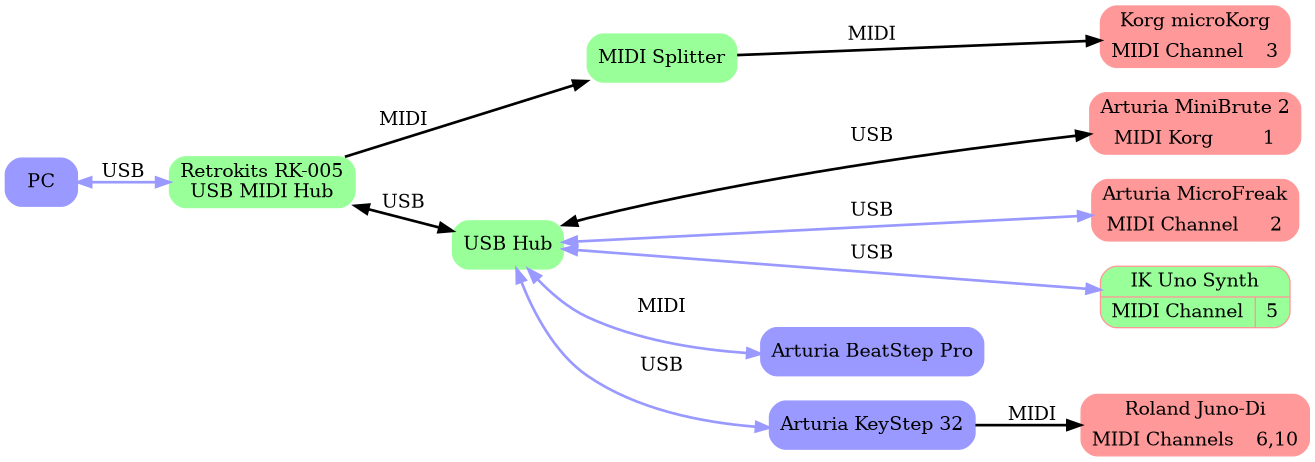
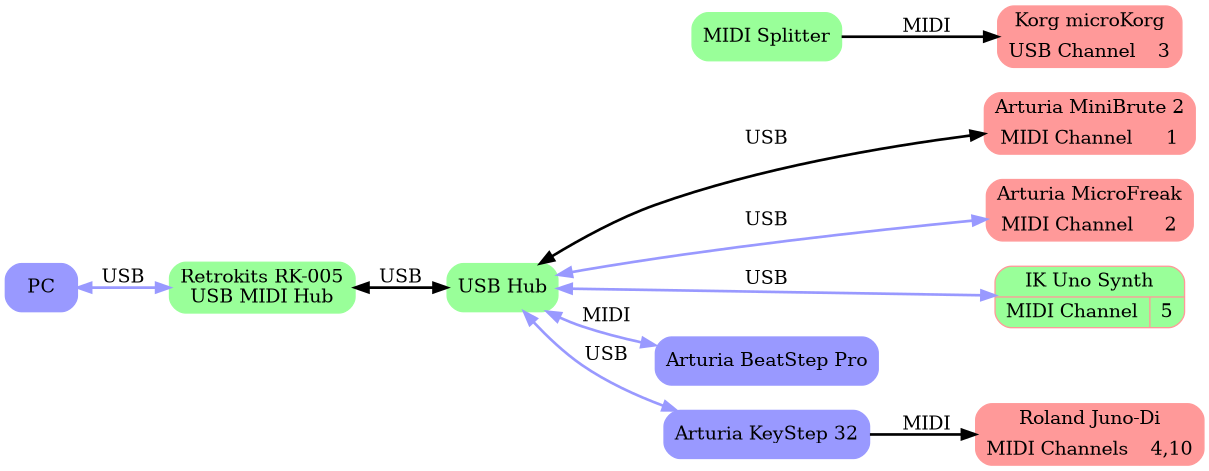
(1178, 51) -> (1072, 51)
(459, 121) -> none
(1164, 138) -> (1067, 138)
(1277, 440) -> (1172, 449)
